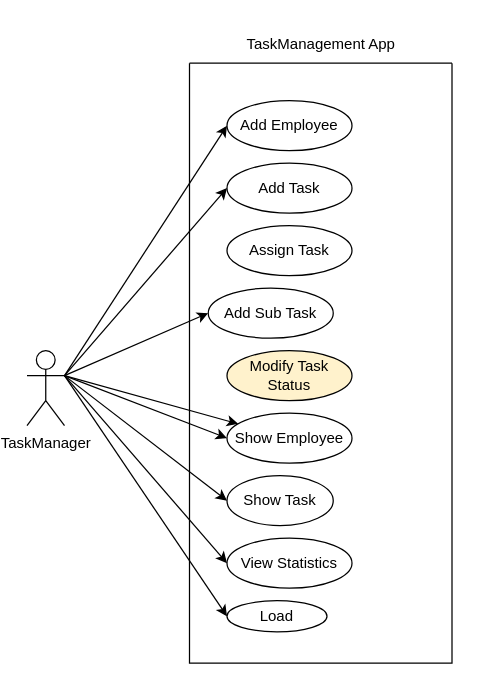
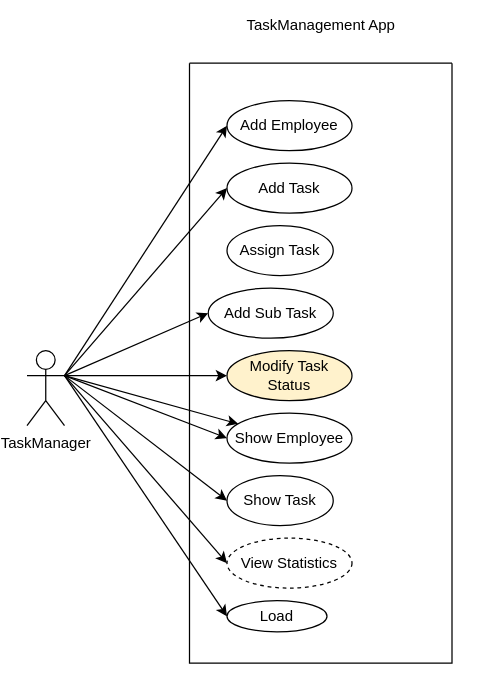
(321, 44) -> (321, 26)
(289, 251) -> (280, 251)
none -> (146, 376)
(289, 563) -> (289, 563)
